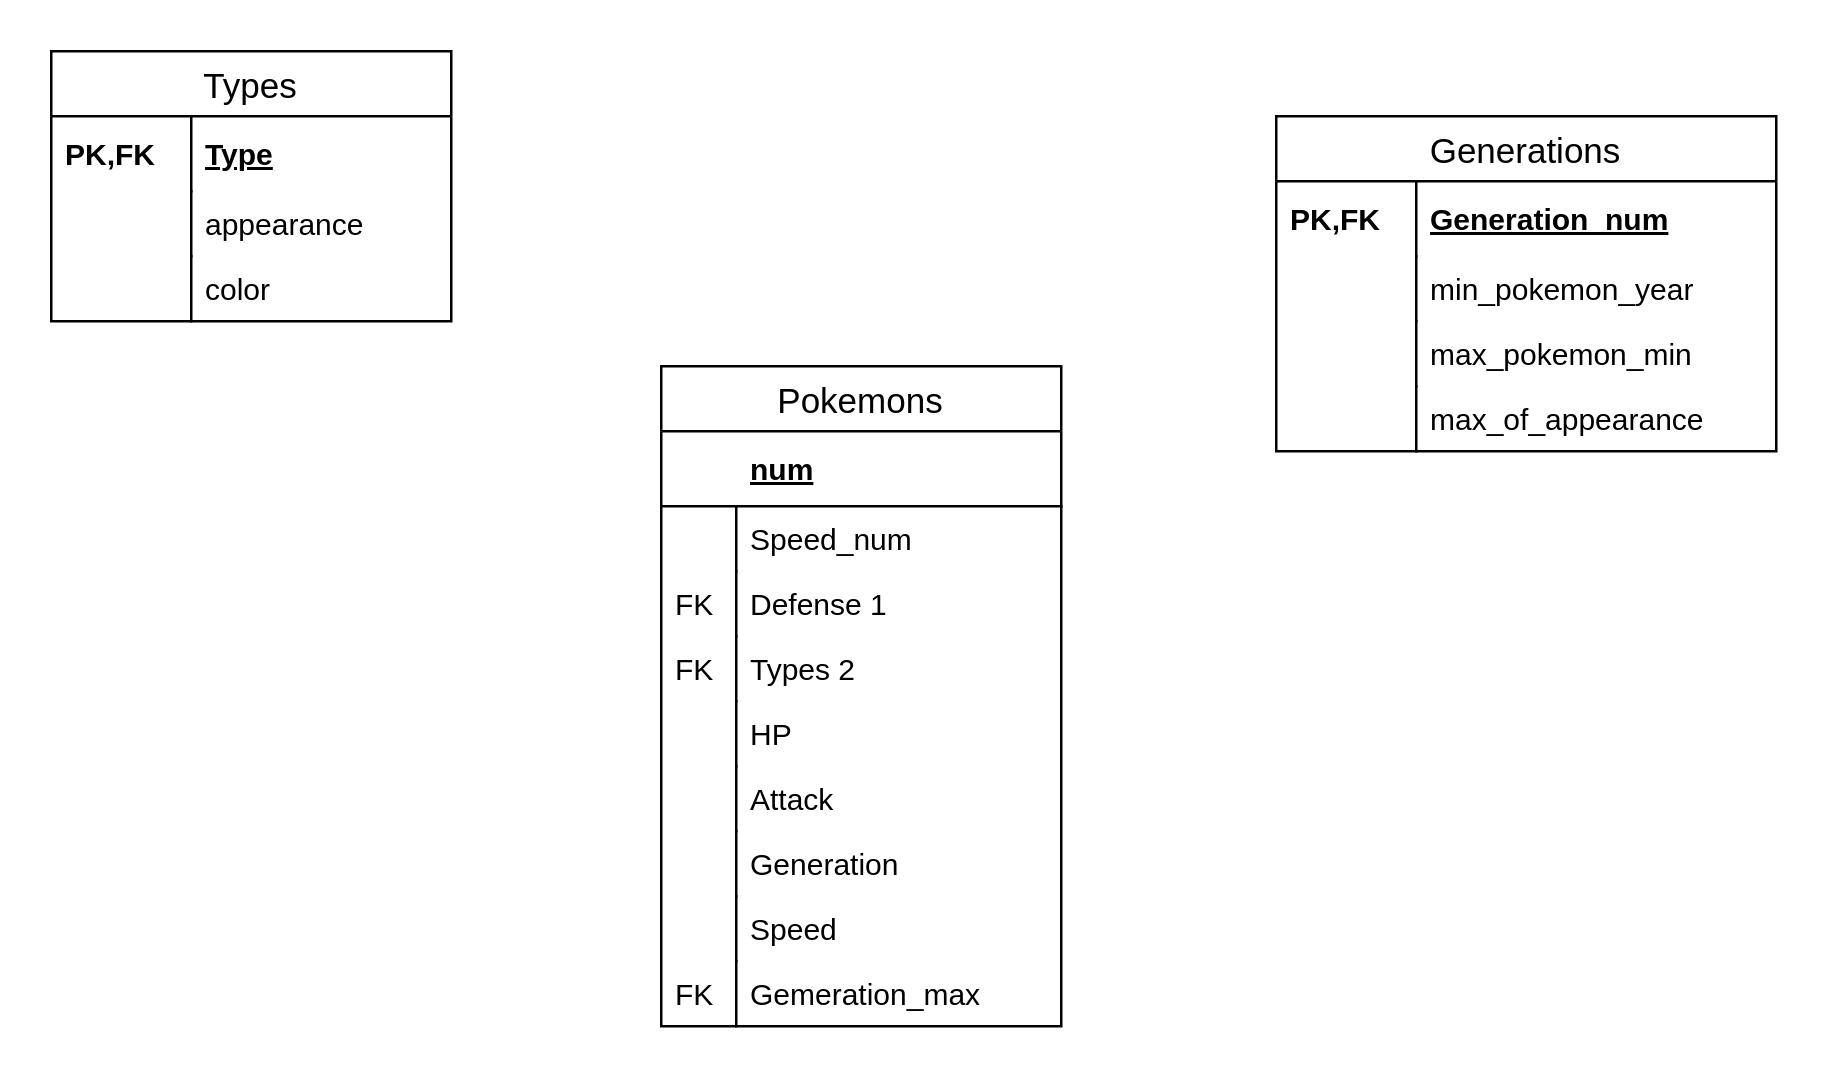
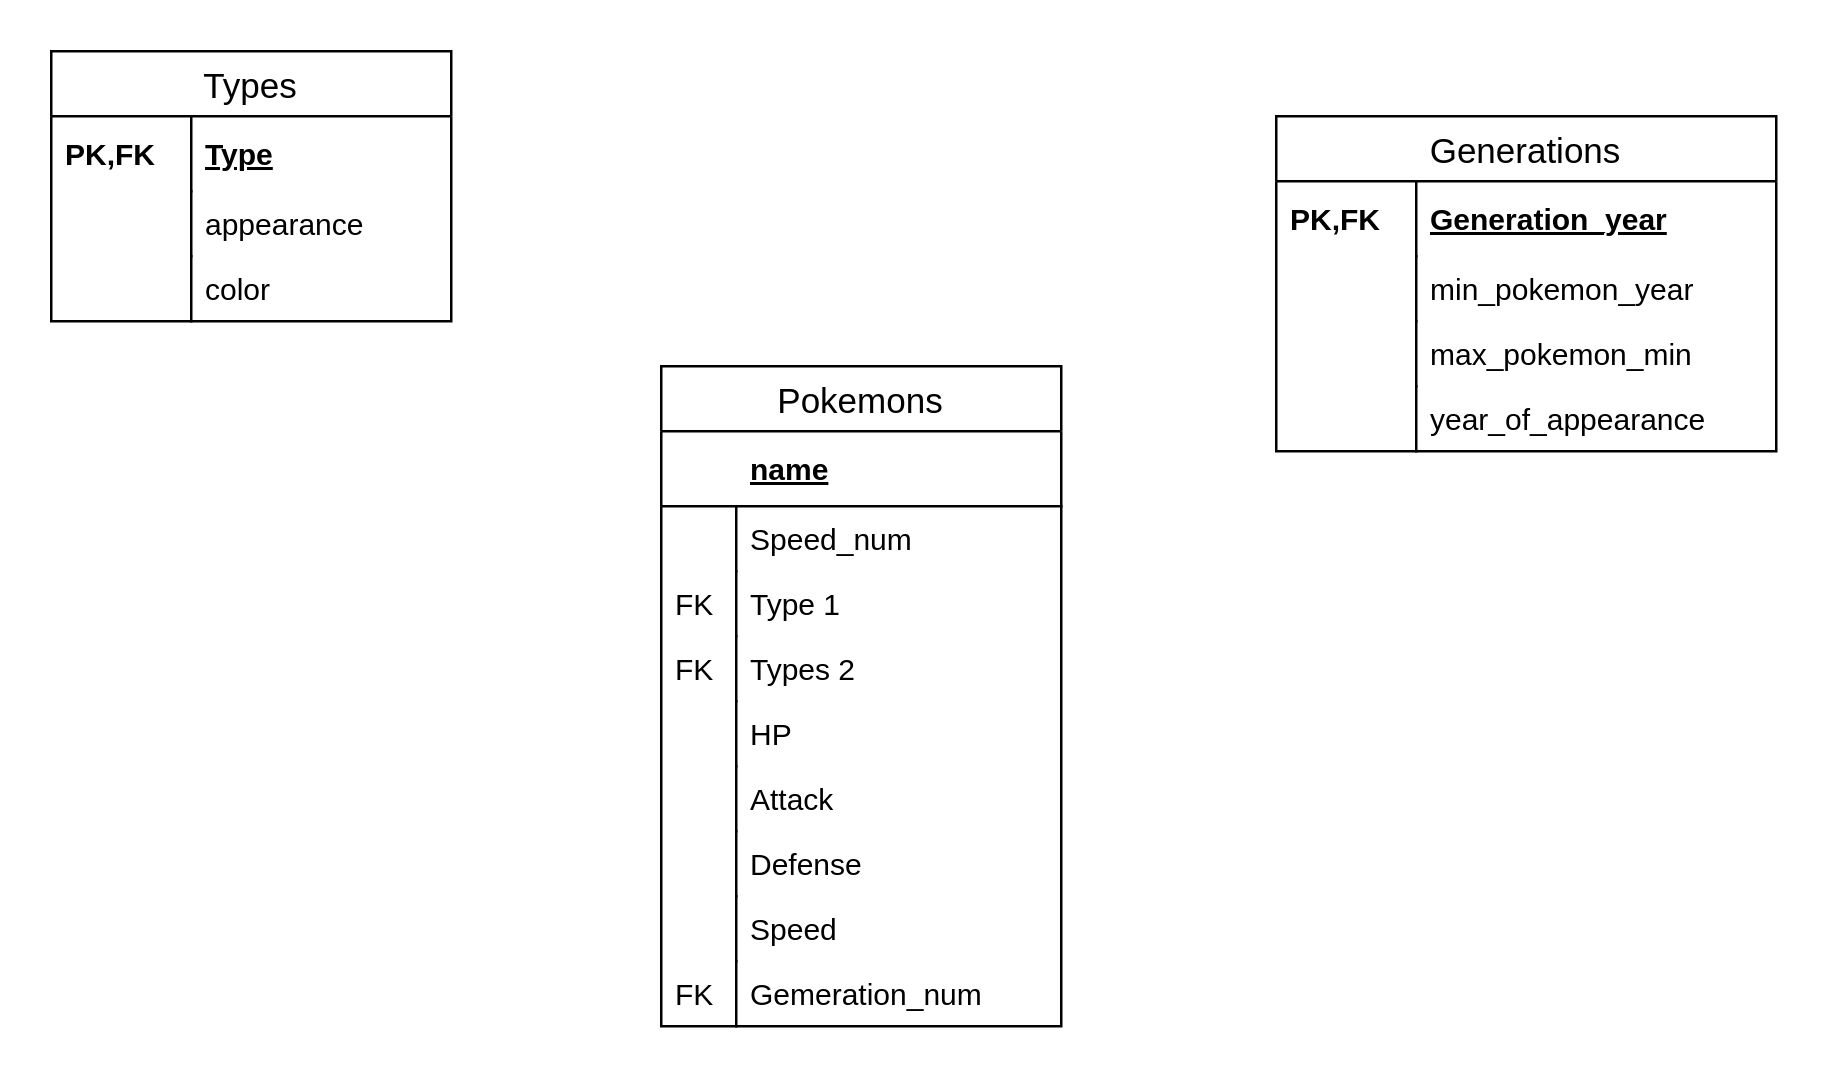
(1544, 220) -> (1552, 220)
(1573, 420) -> (1581, 420)
(775, 470) -> (784, 470)
(822, 605) -> (797, 605)
(830, 865) -> (809, 865)
(864, 995) -> (864, 995)
